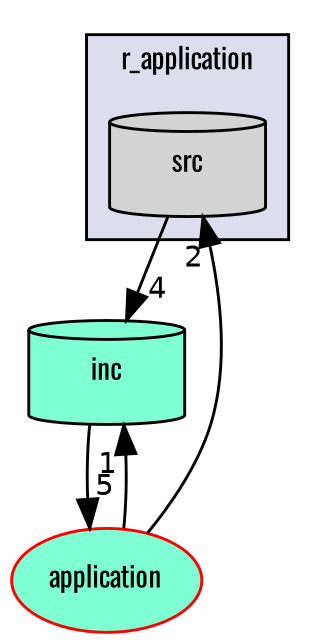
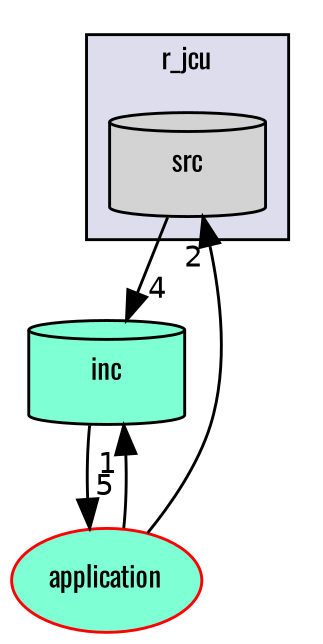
(188, 62) -> (188, 62)
